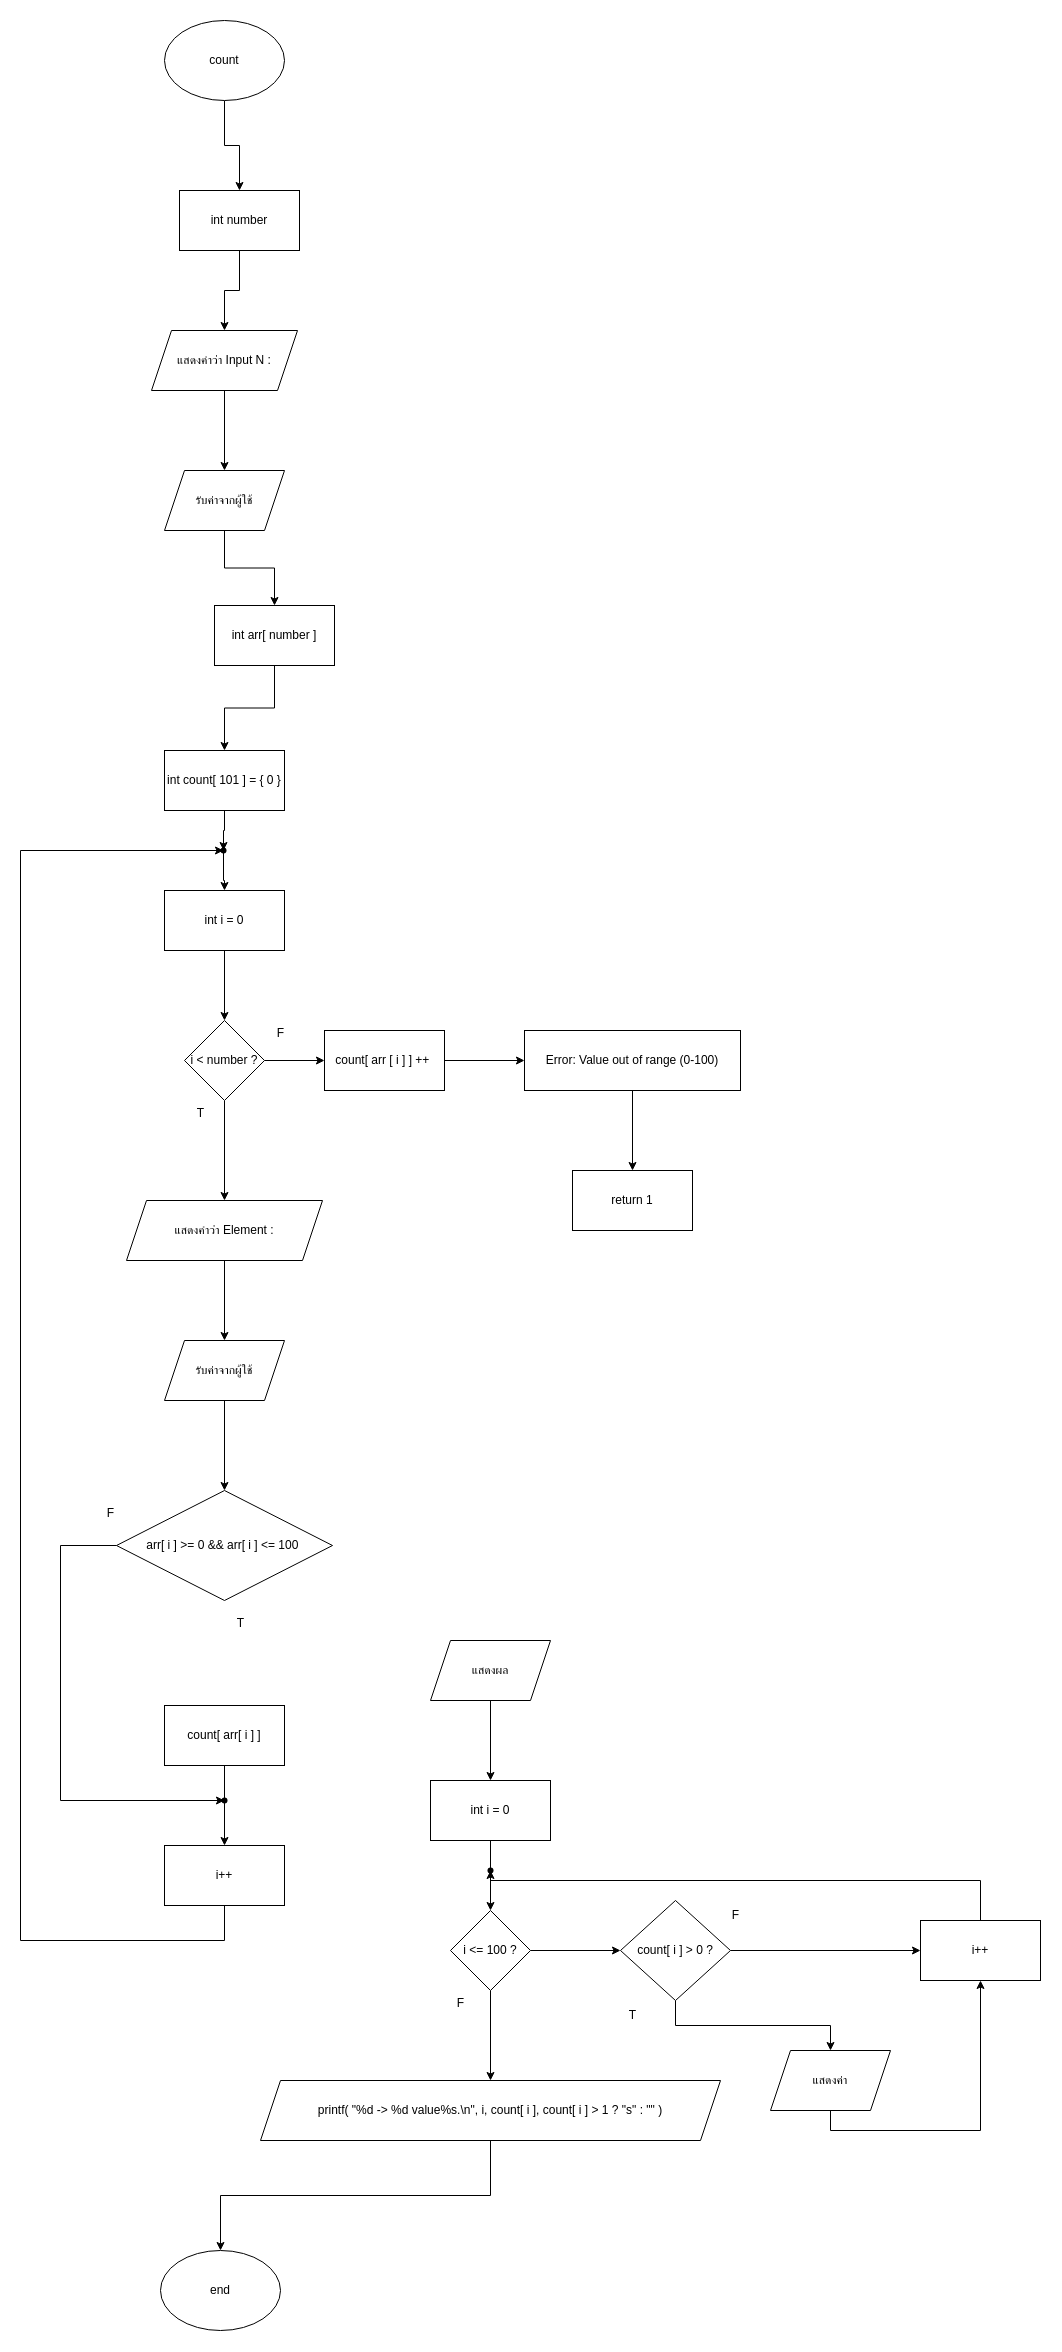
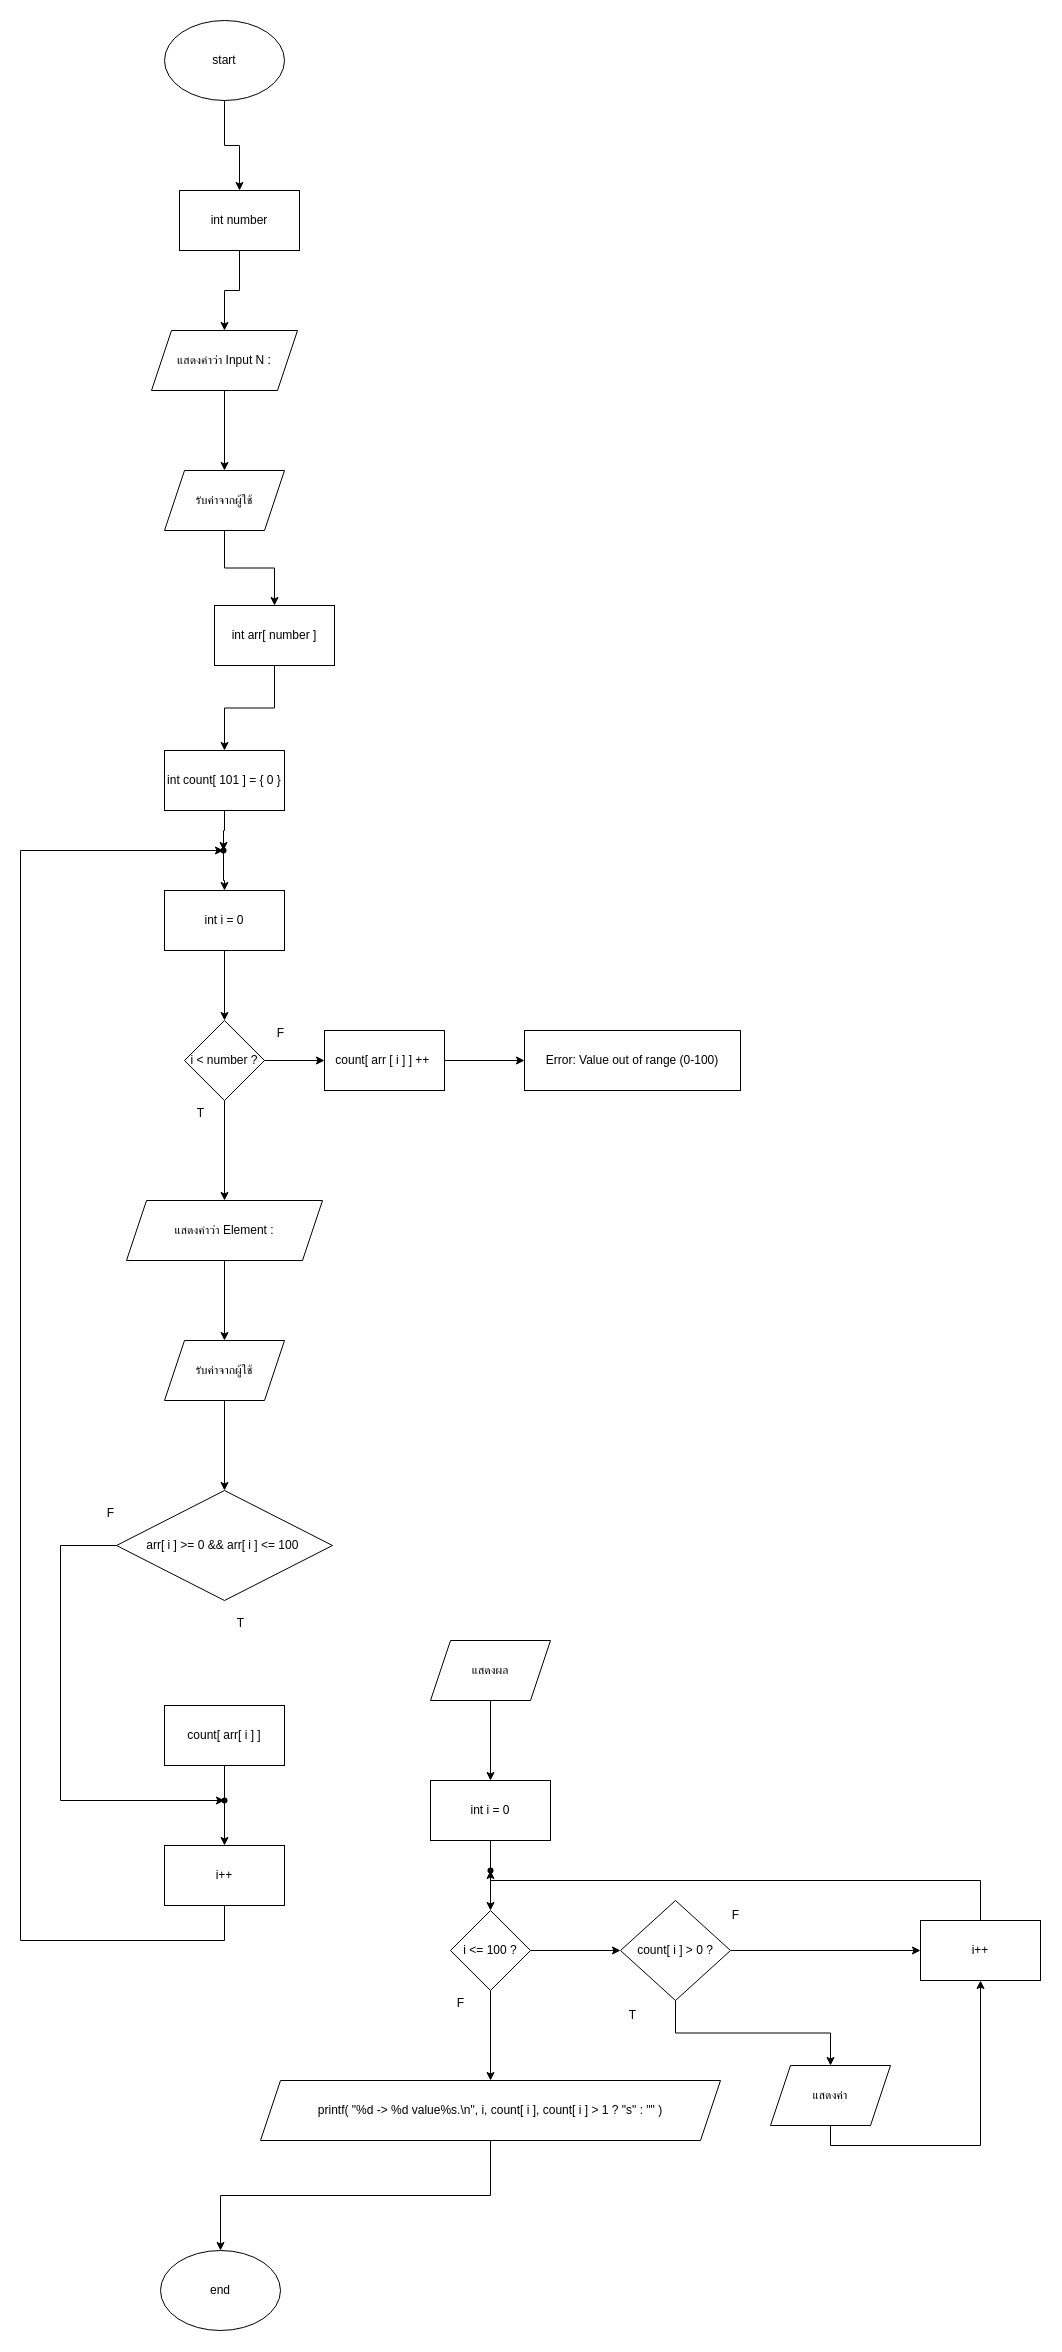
(225, 61) -> (225, 61)
(633, 1127) -> none
(633, 1201) -> none
(831, 2081) -> (831, 2096)
